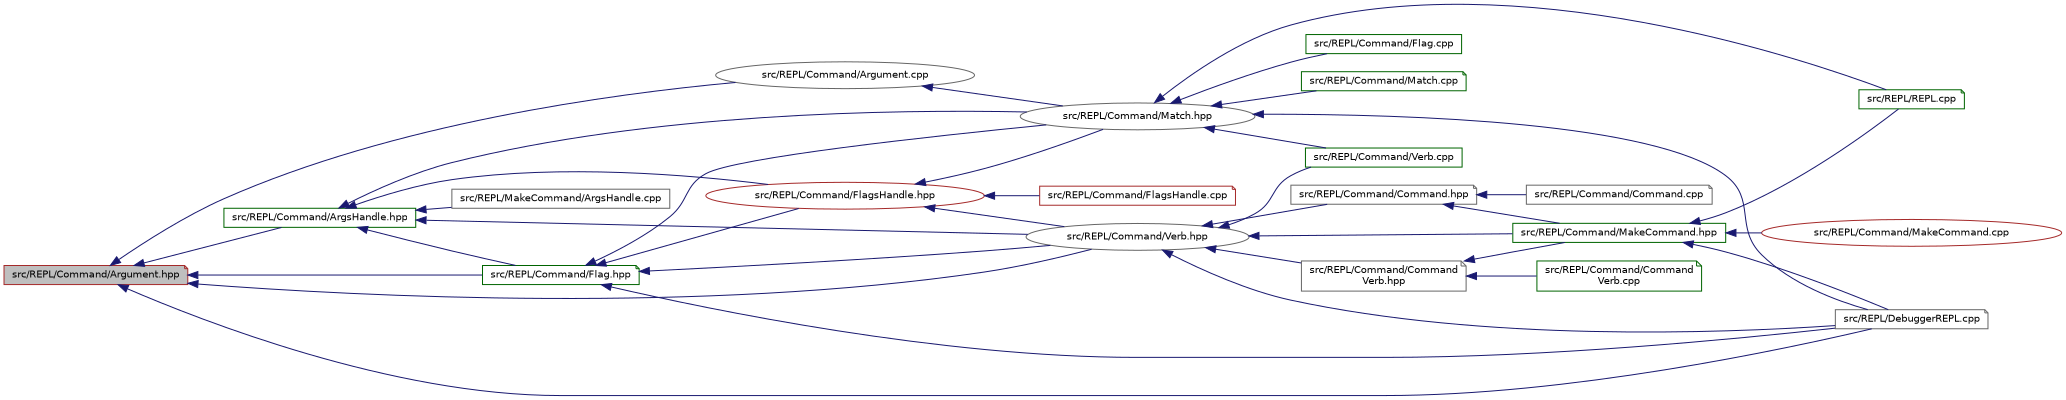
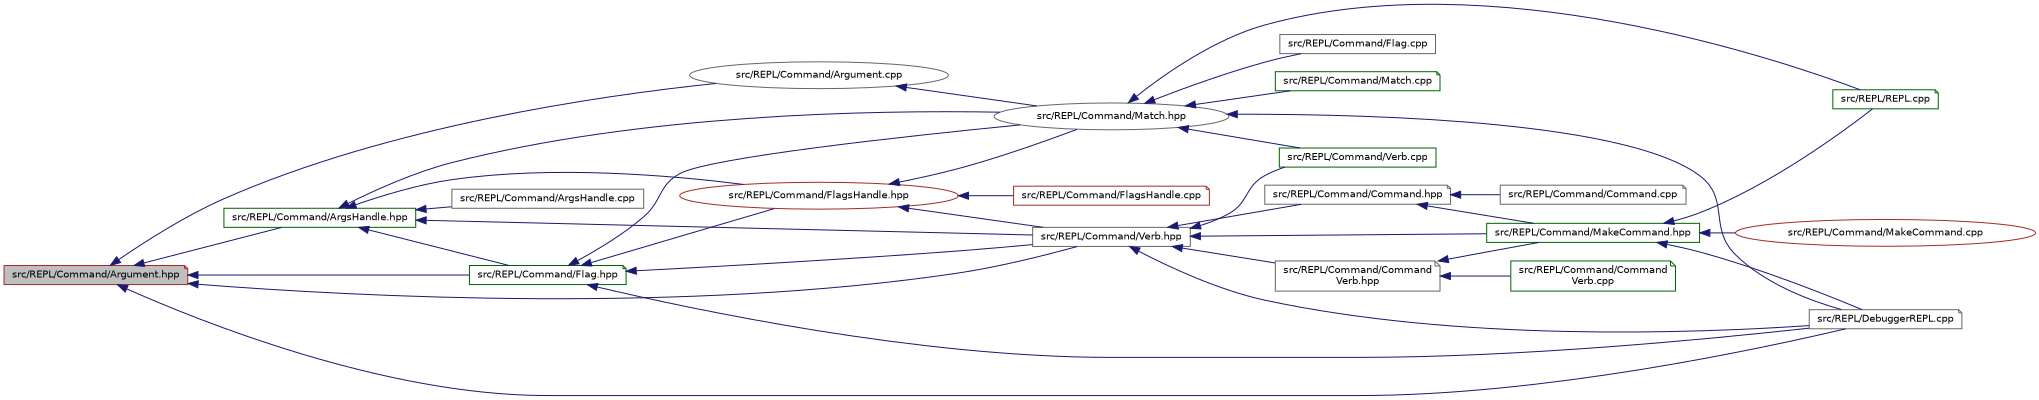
(1384, 44) -> (1358, 44)
(561, 199) -> (548, 199)
(1138, 237) -> (1112, 237)
